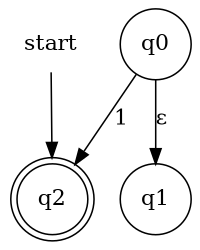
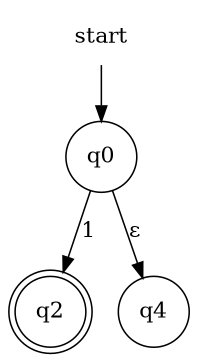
(51, 107) -> (101, 85)
(156, 199) -> (154, 312)
